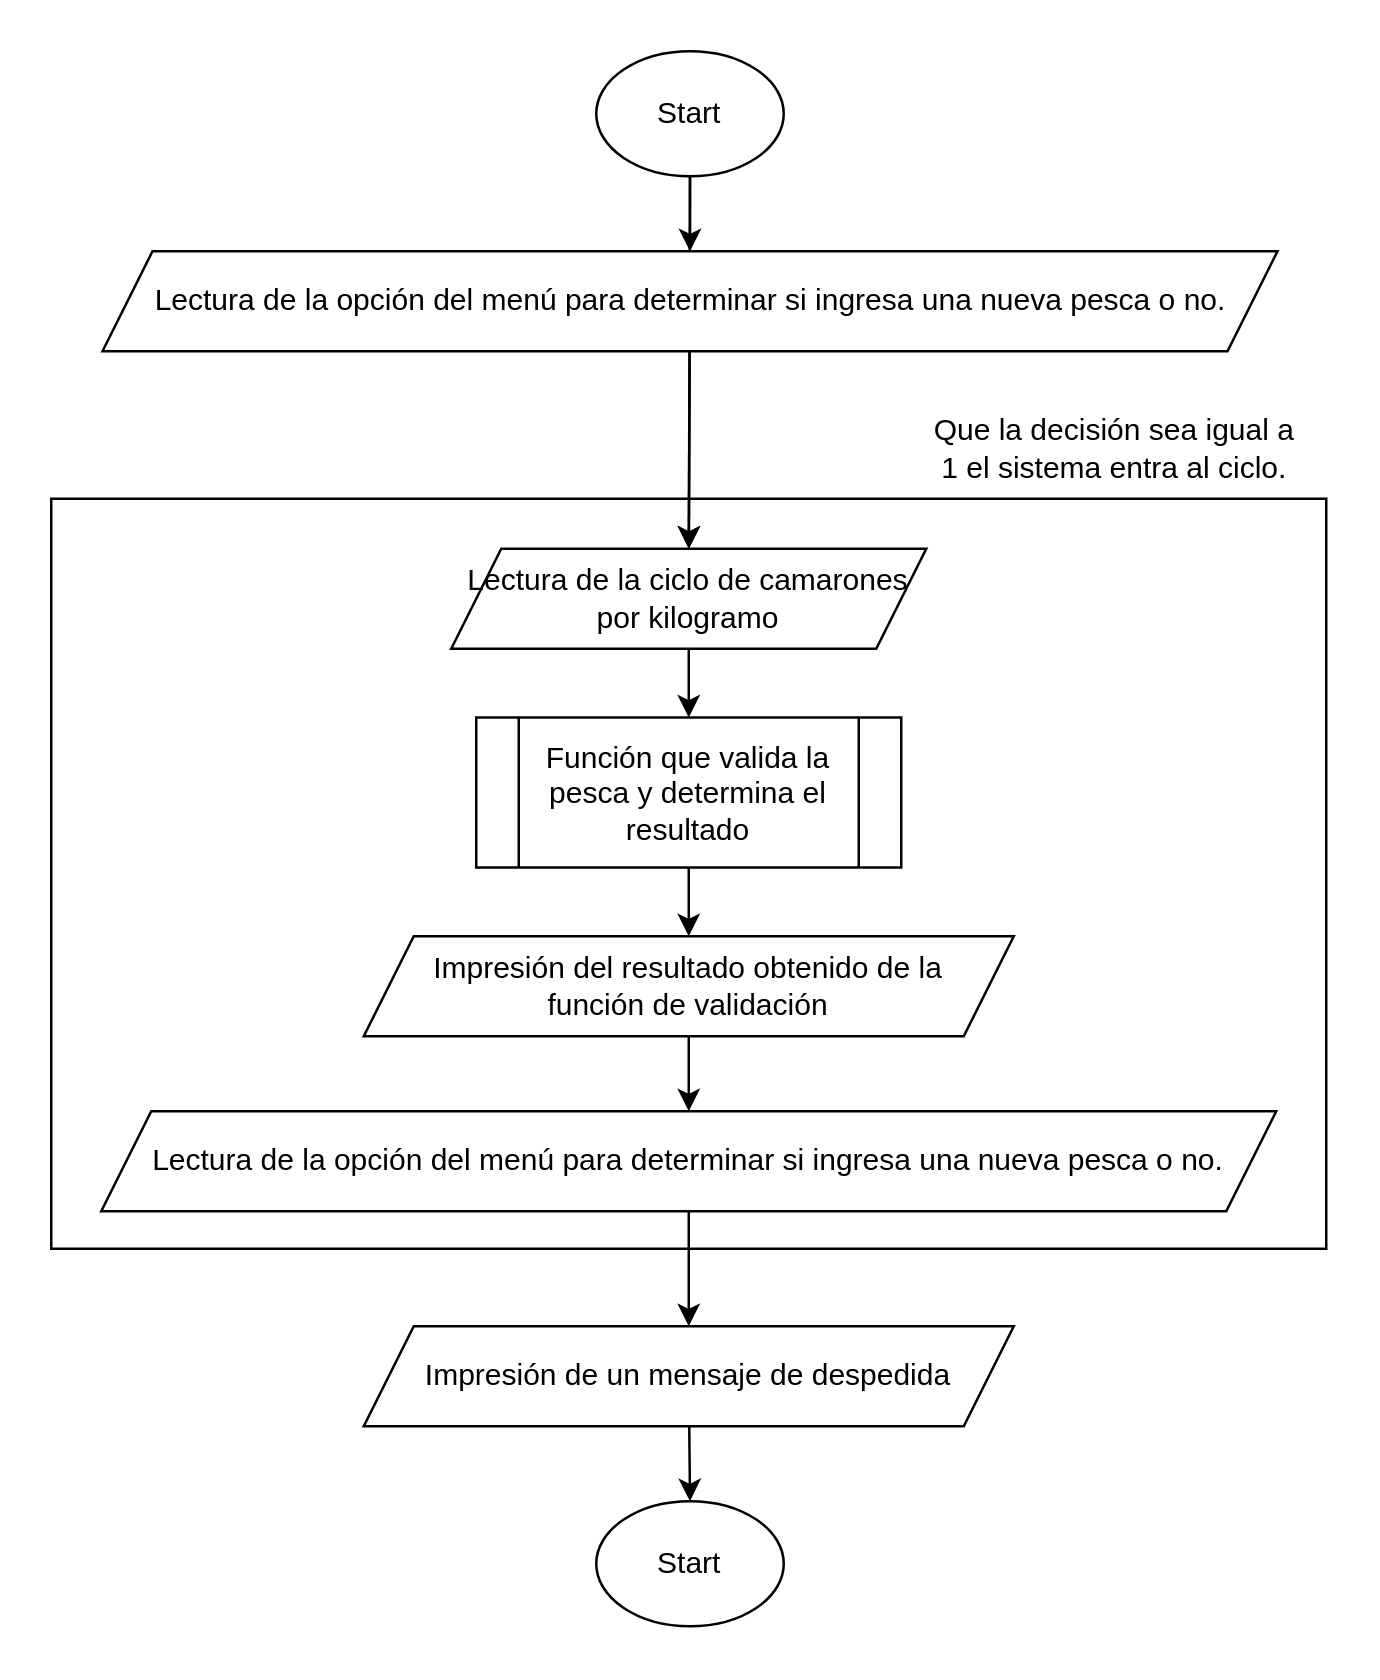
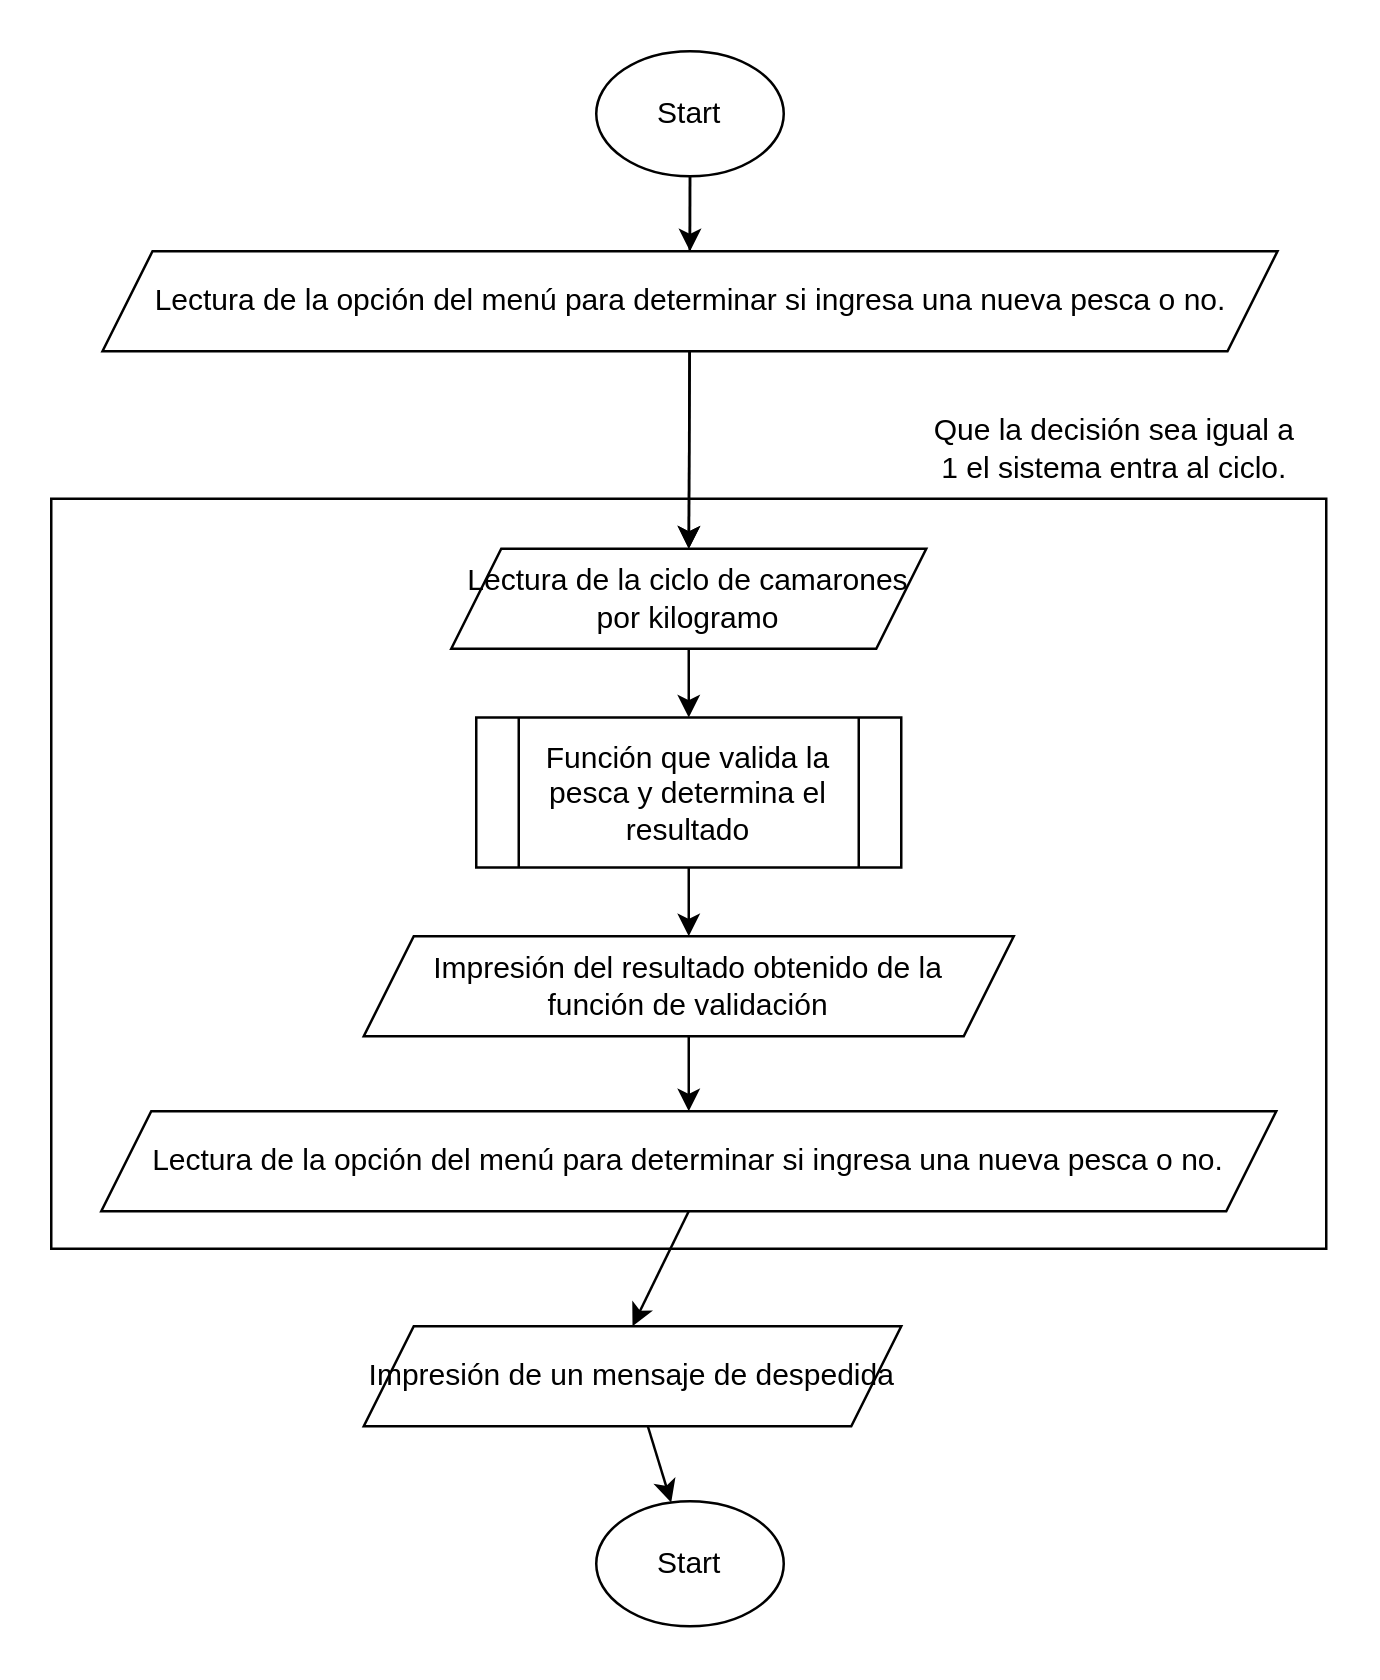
(689, 1376) -> (633, 1376)
